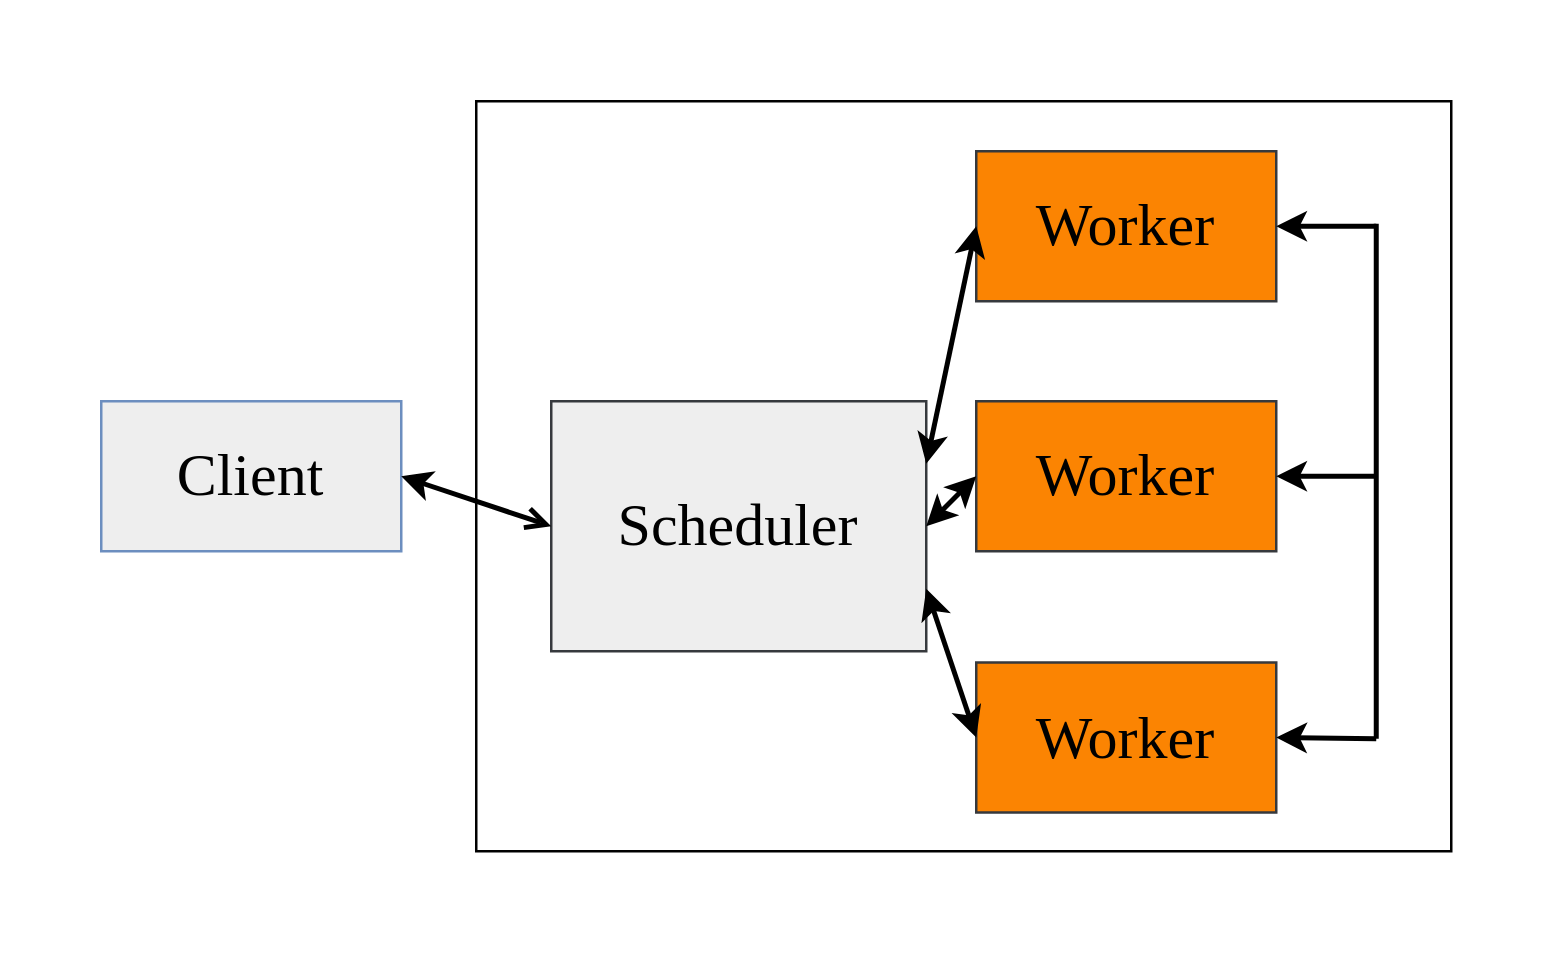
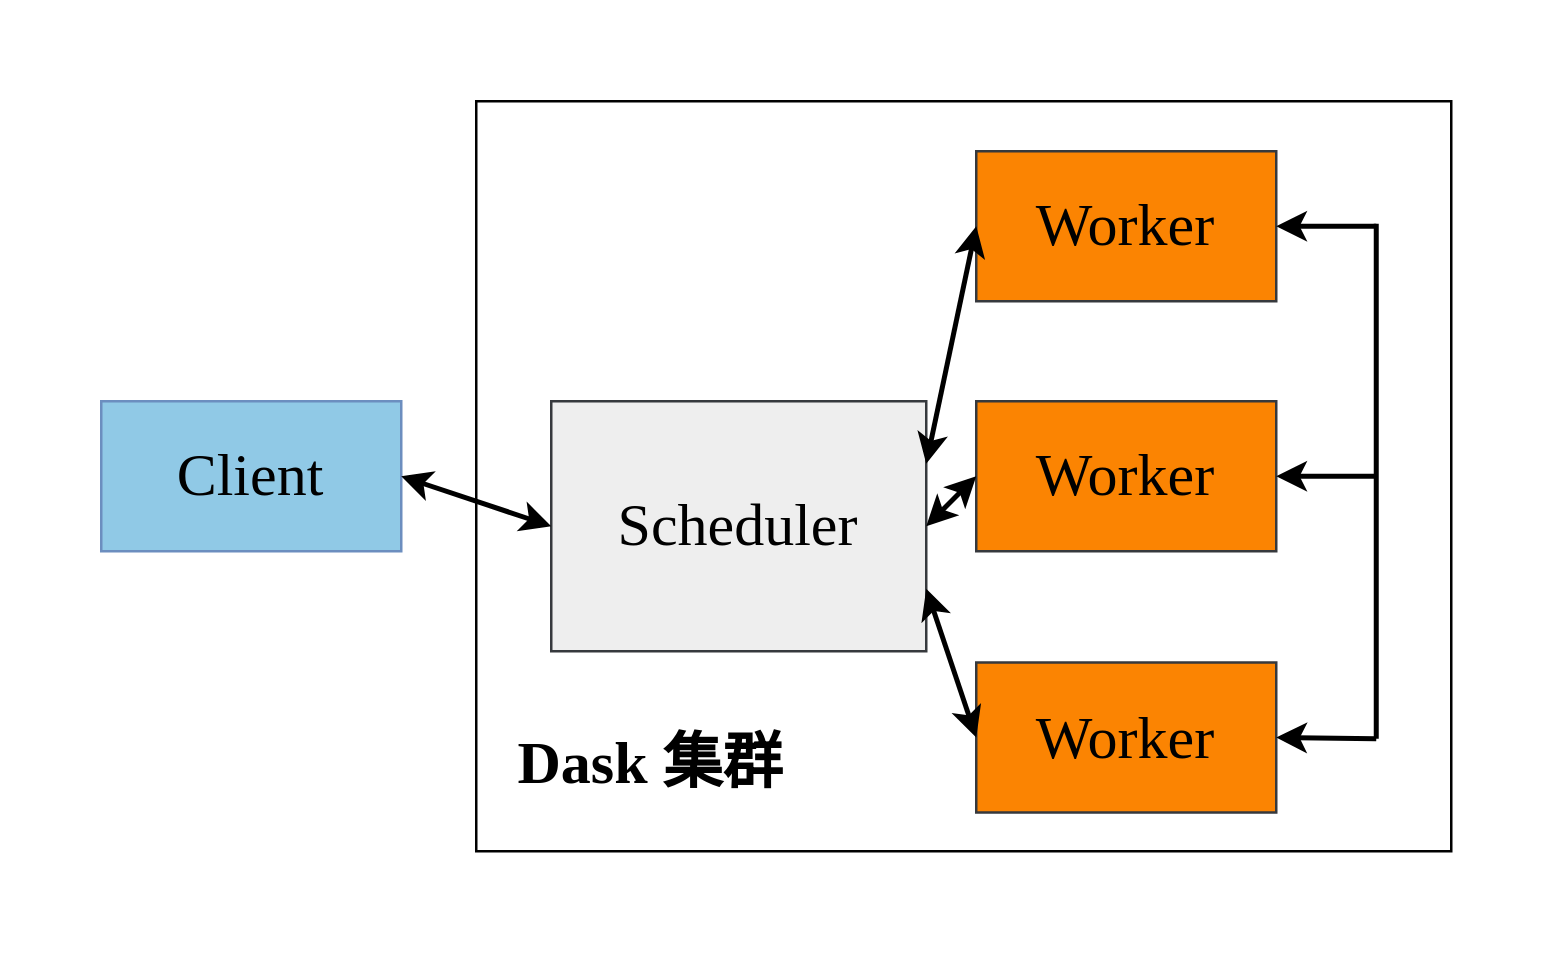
(251, 476) -> (251, 476)
(531, 520) -> (530, 519)
none -> (651, 764)
